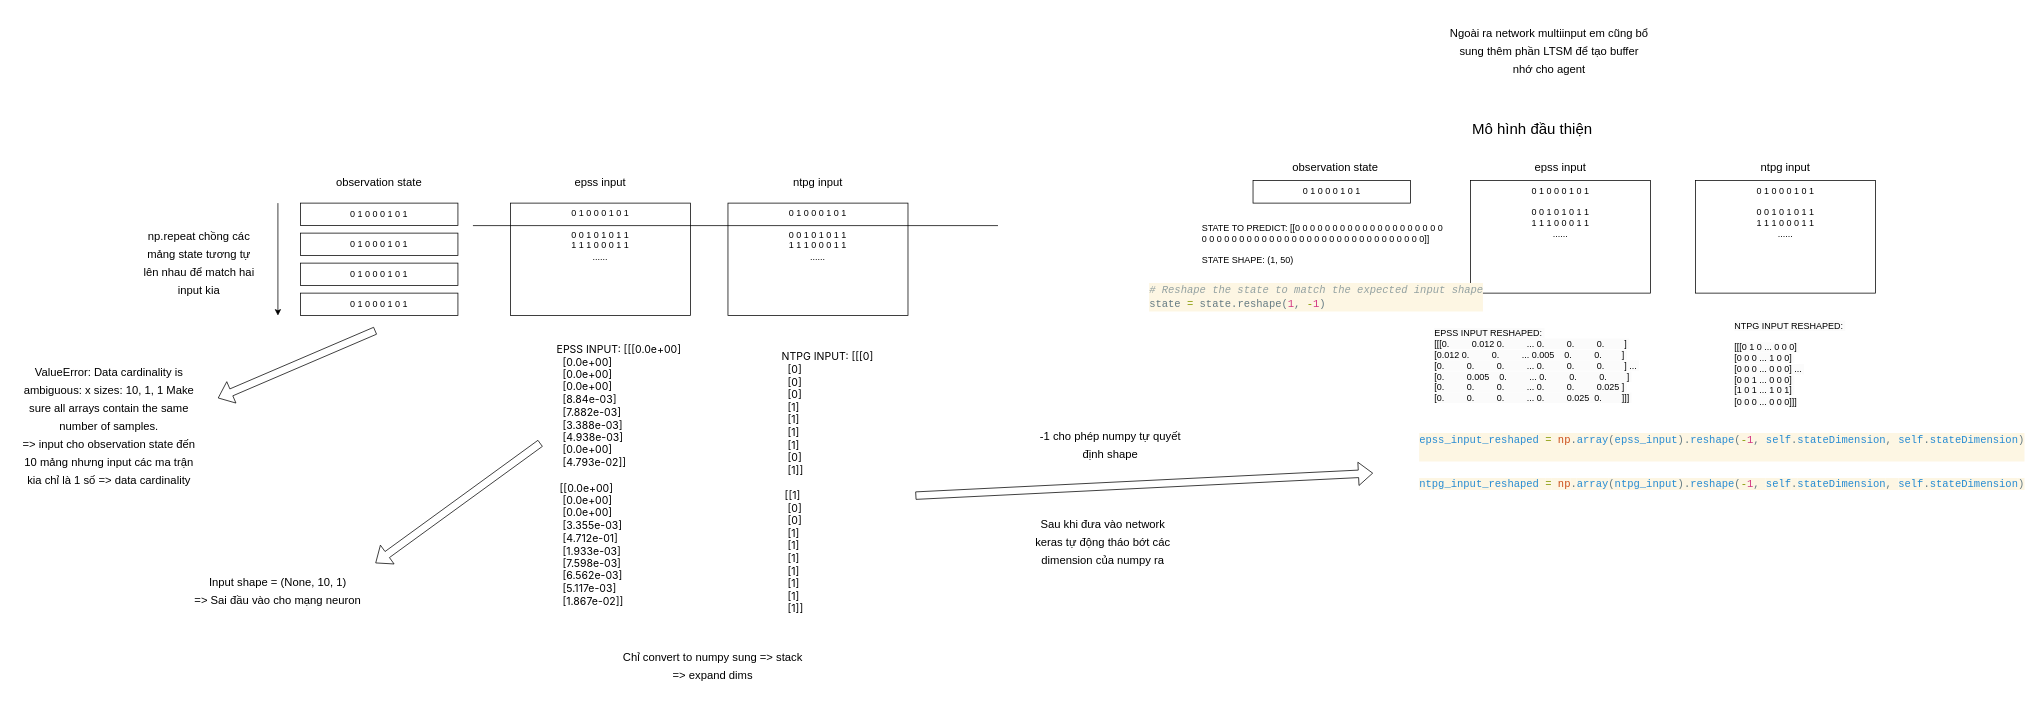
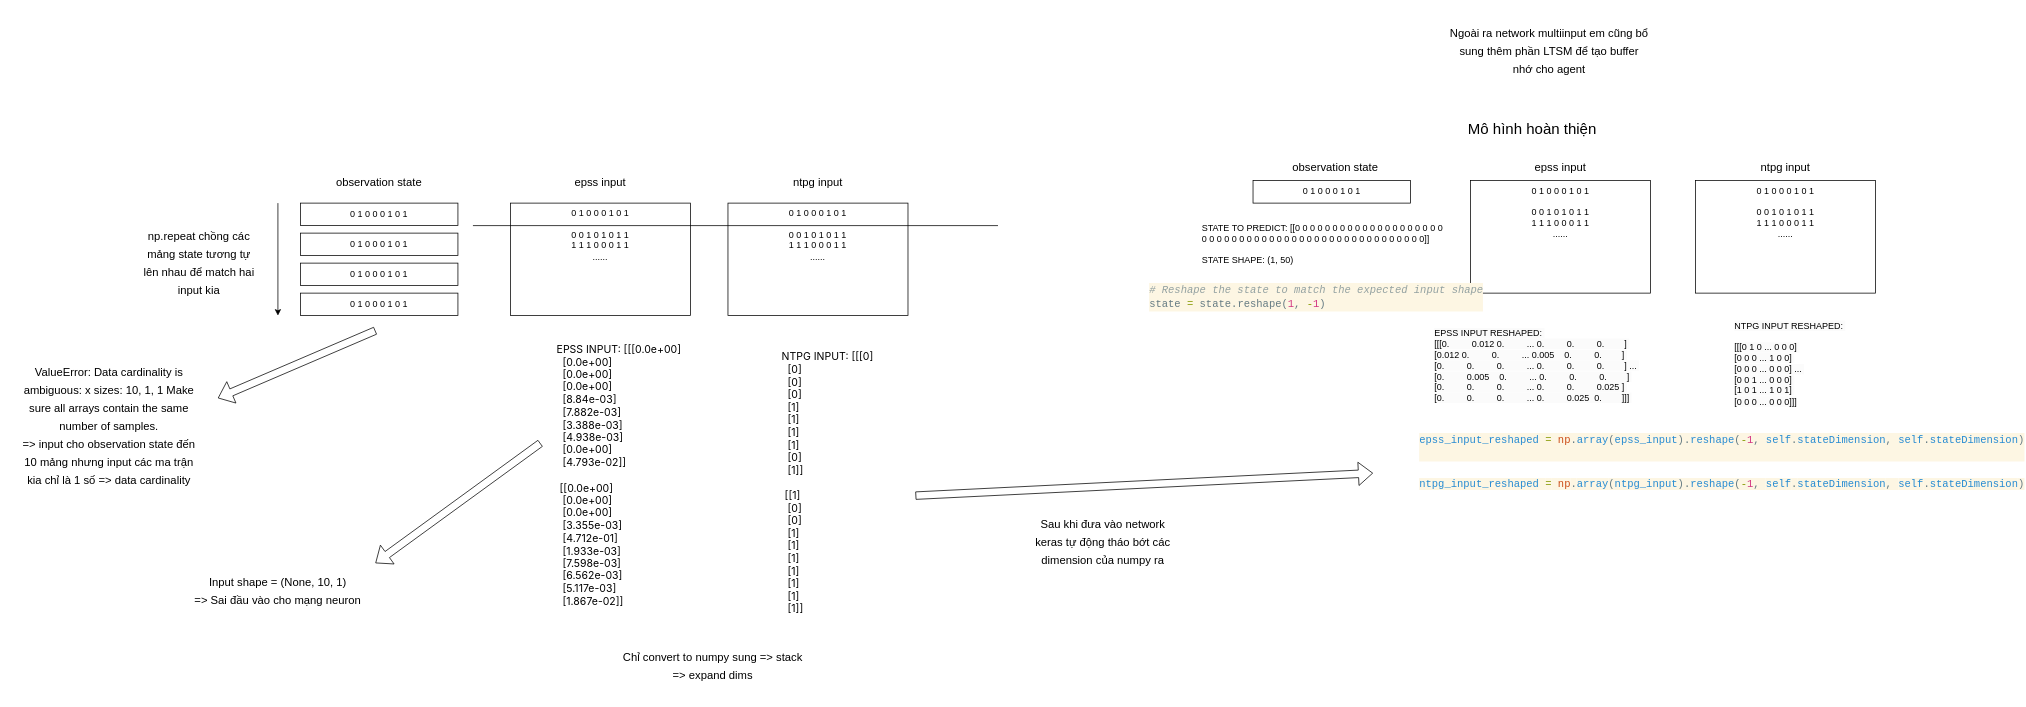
(1532, 128) -> (1532, 128)
(1110, 443) -> none
